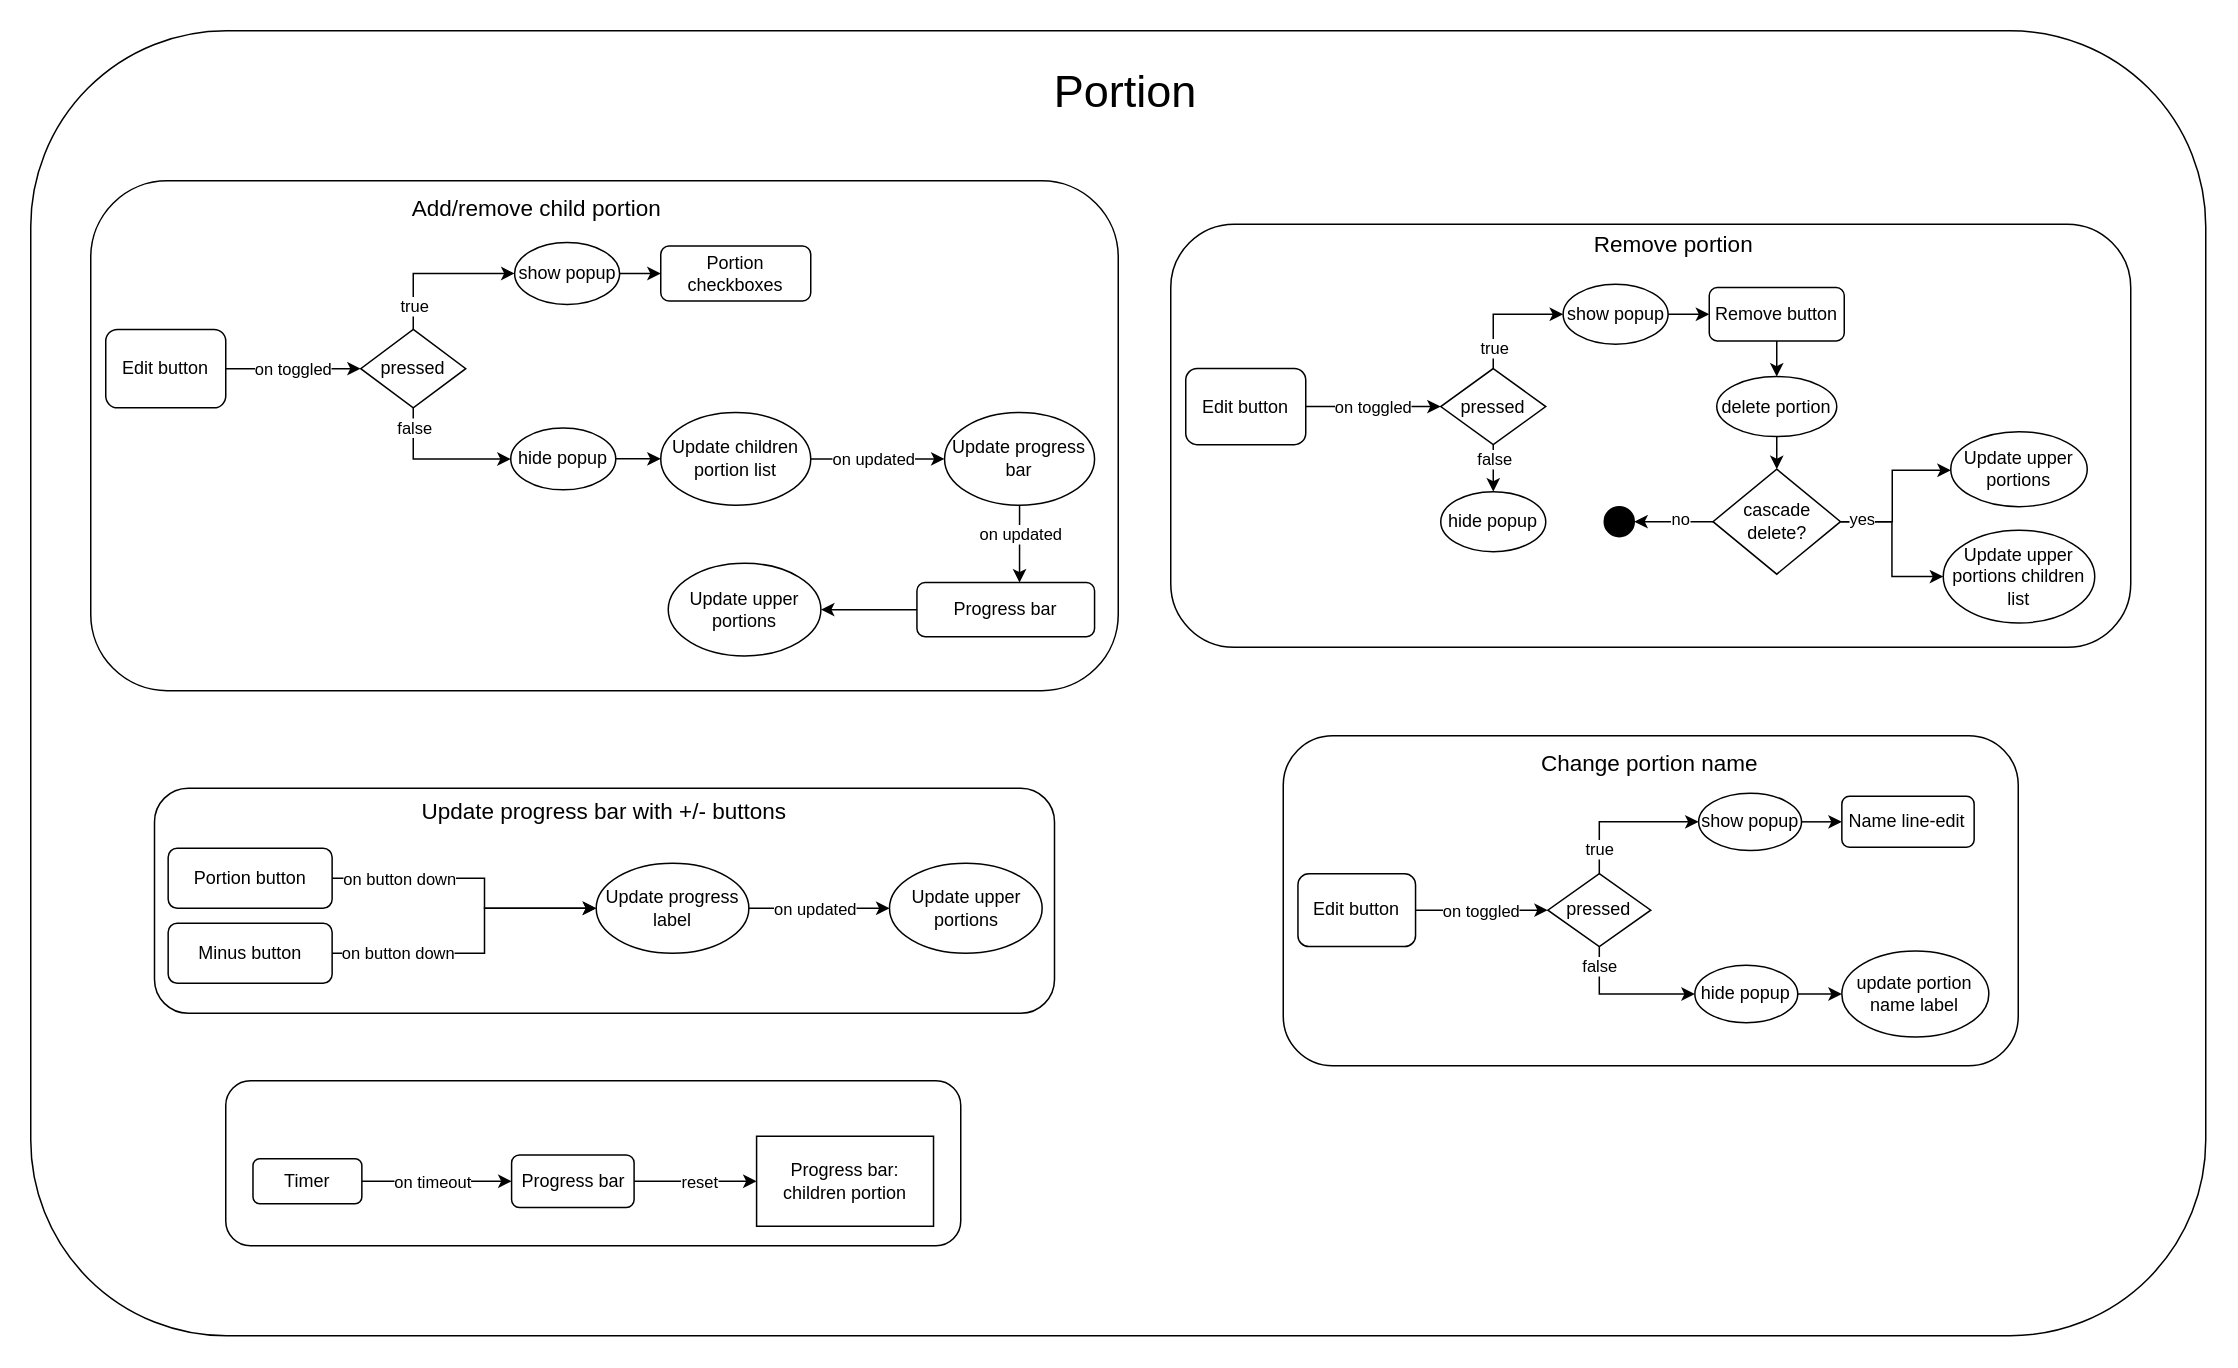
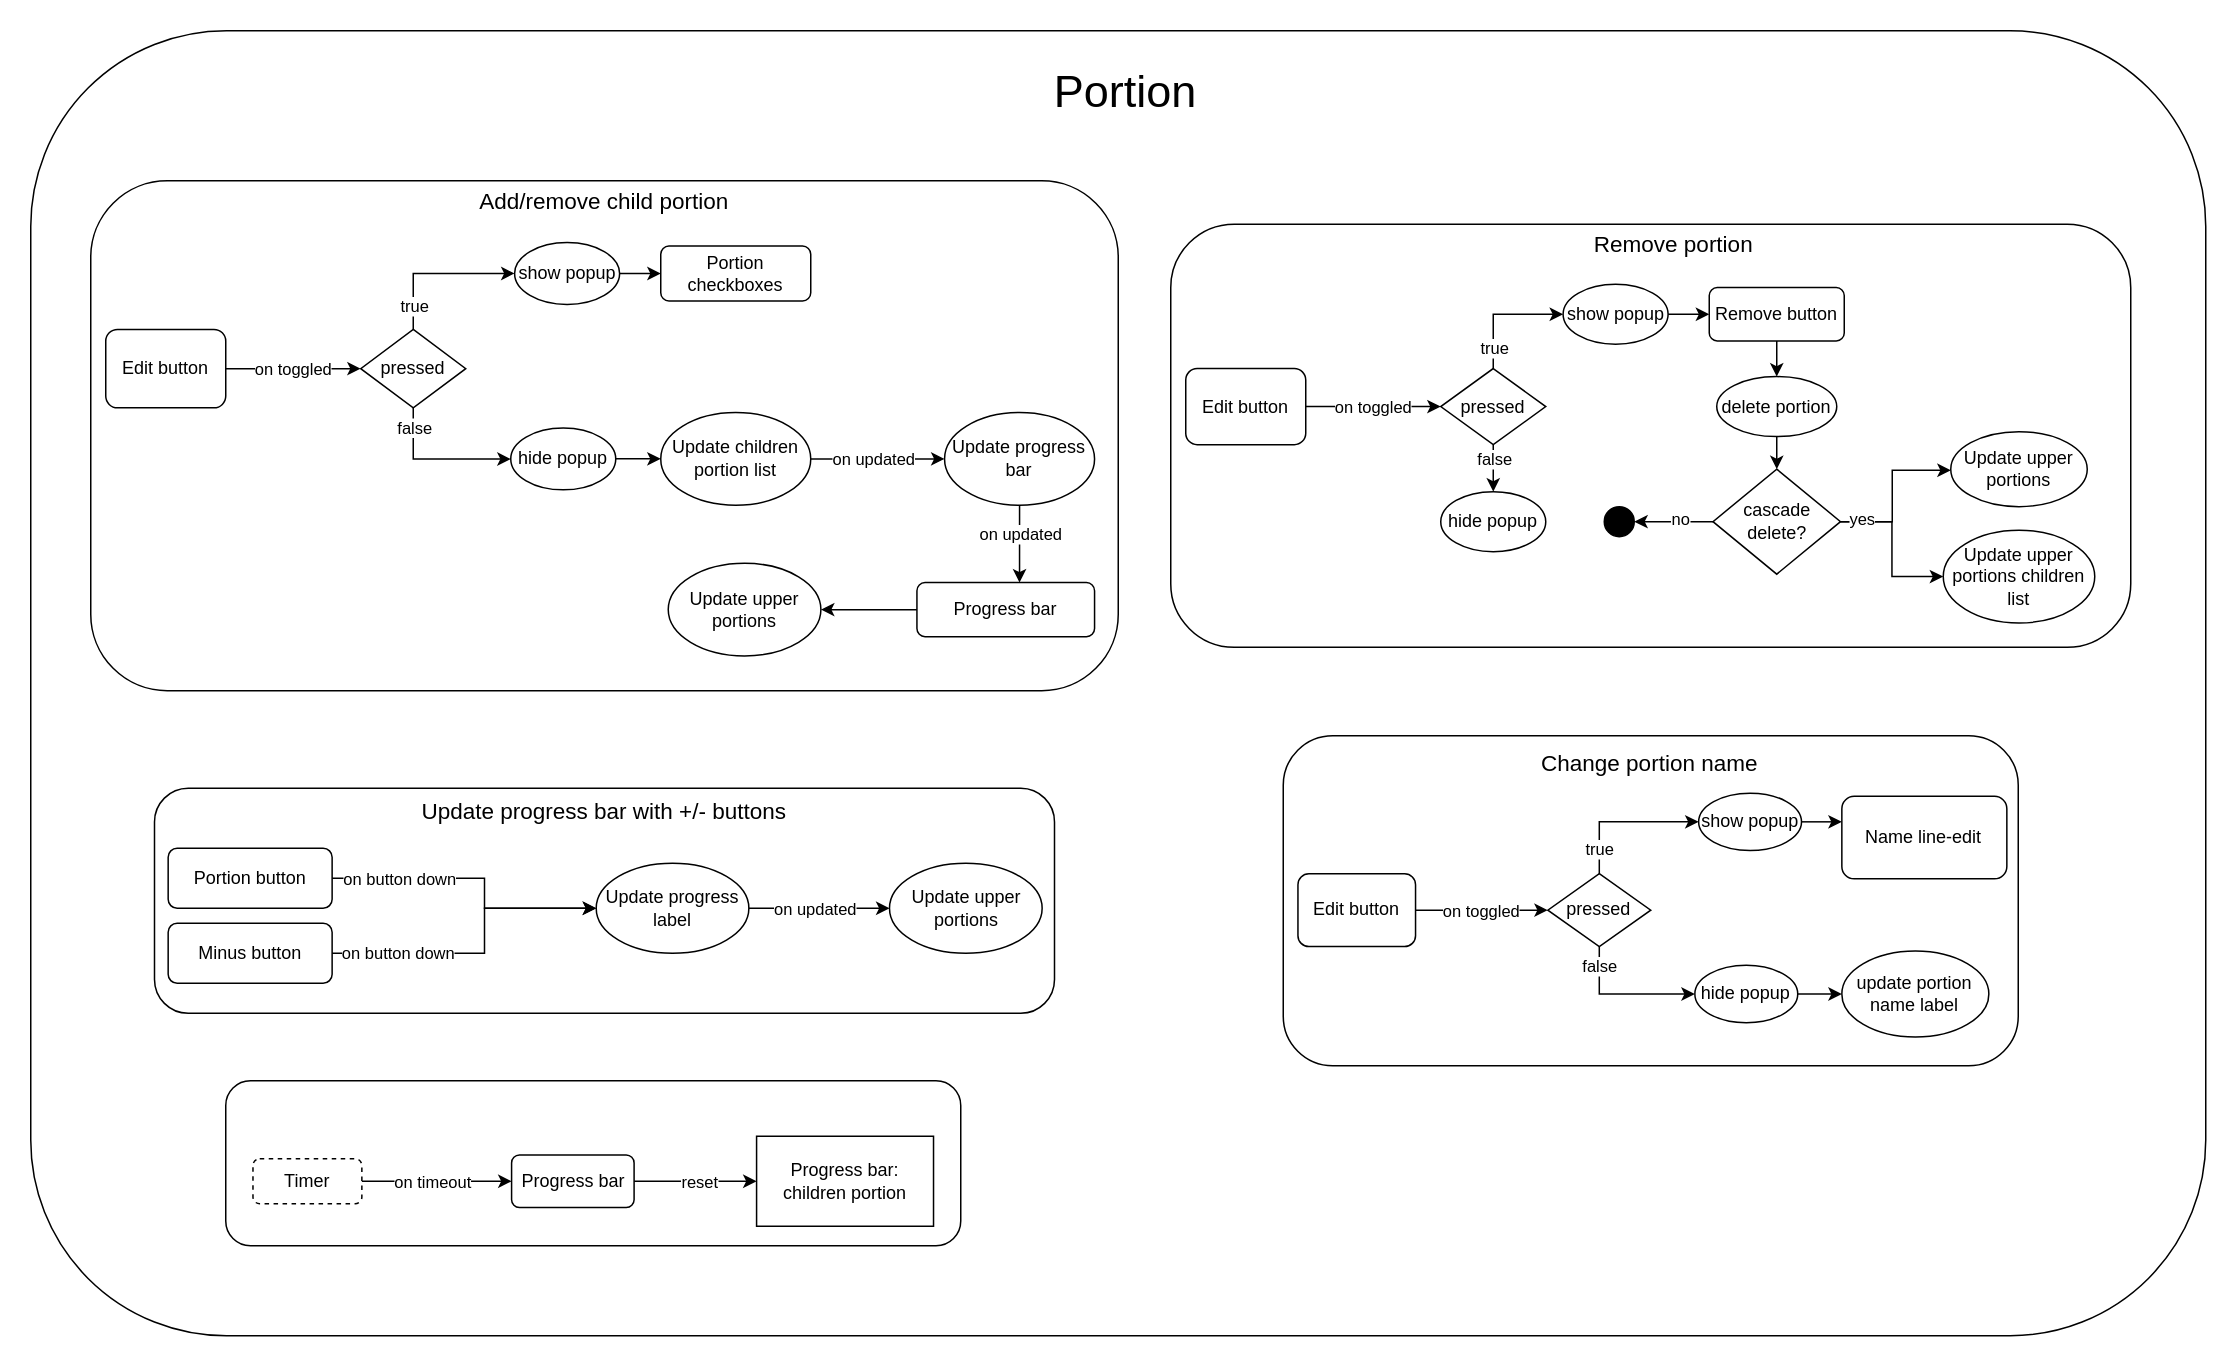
(537, 208) -> (605, 200)
(1908, 822) -> (1924, 838)
(307, 1181) -> (307, 1181)
